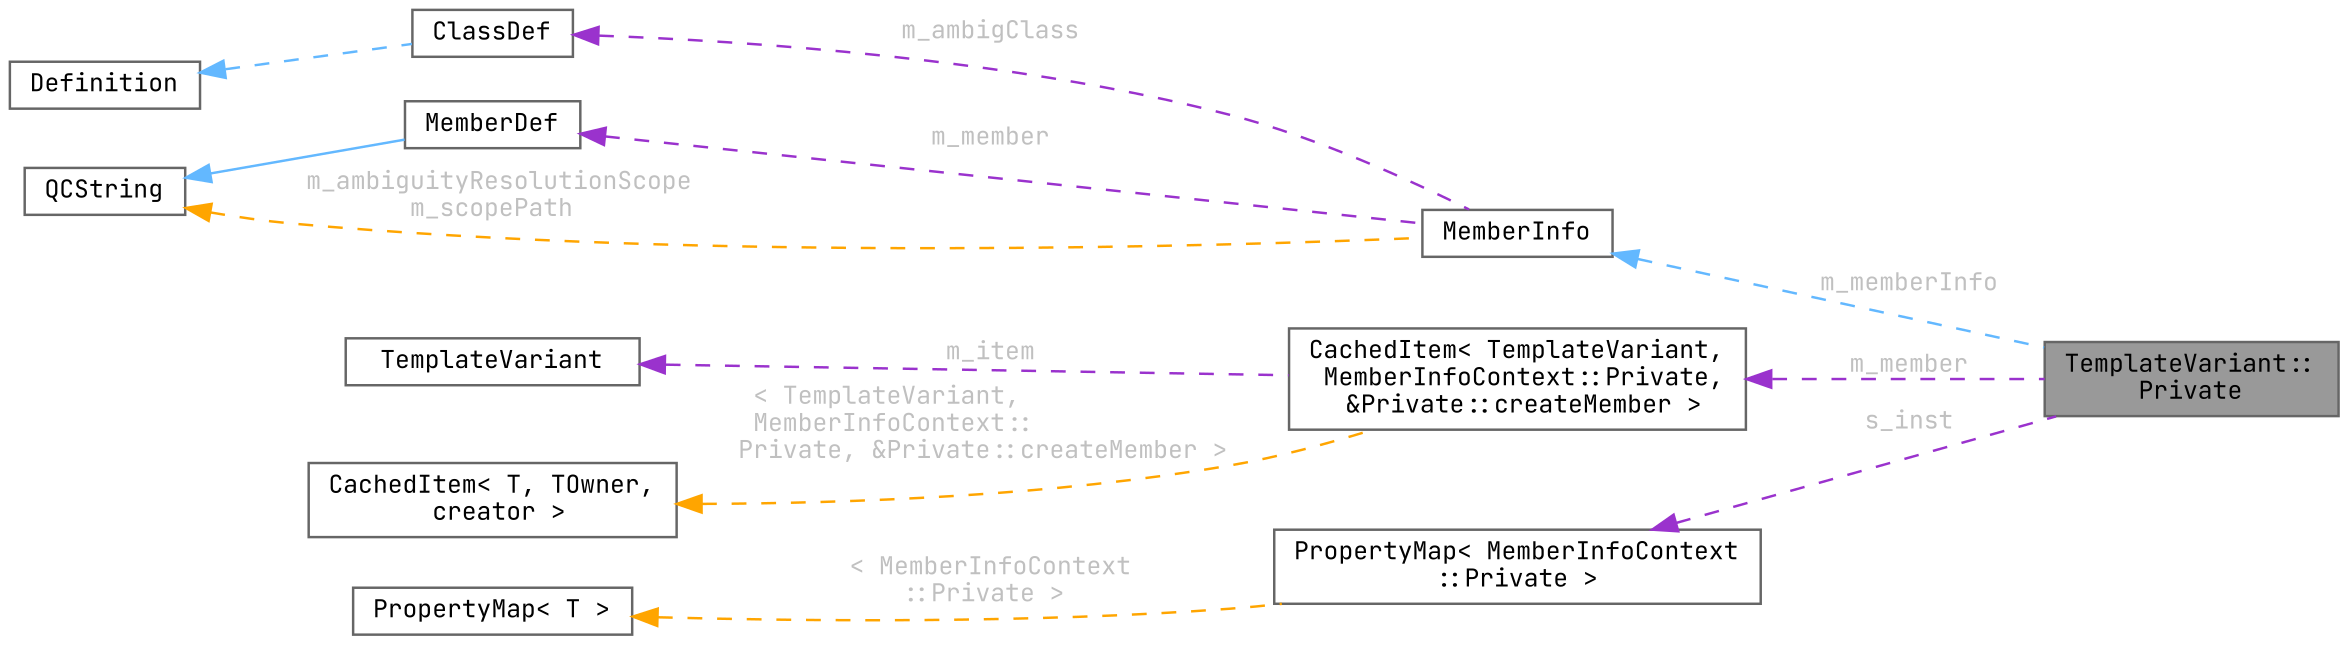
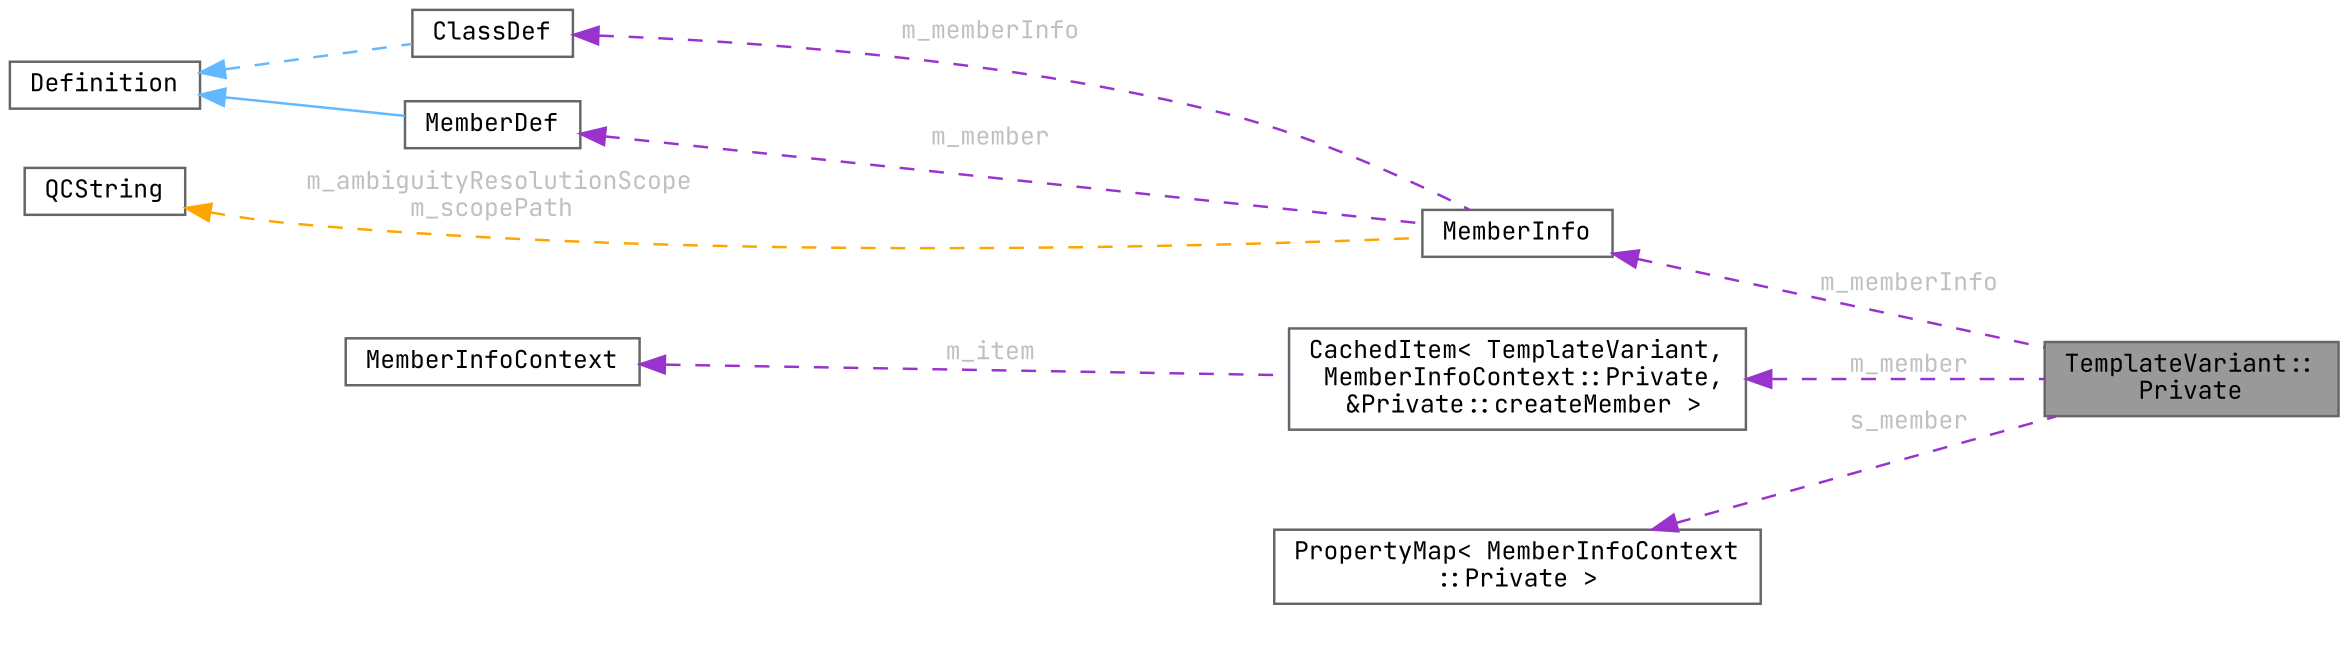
(984, 32) -> (984, 32)
(308, 156) -> (315, 107)
(1841, 303) -> (1841, 303)
(493, 362) -> (493, 362)
(1903, 422) -> (1903, 422)
(493, 500) -> none
(493, 611) -> none
